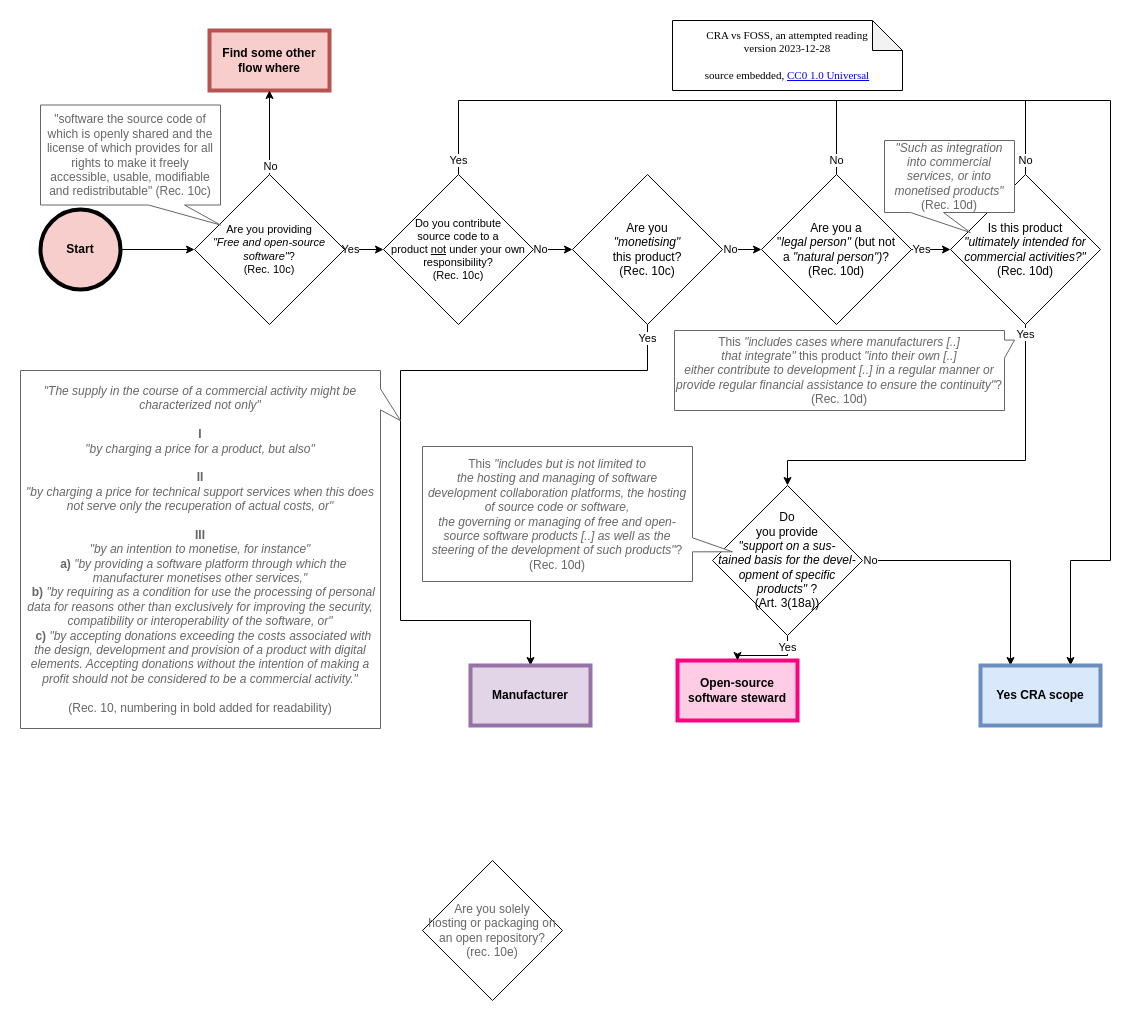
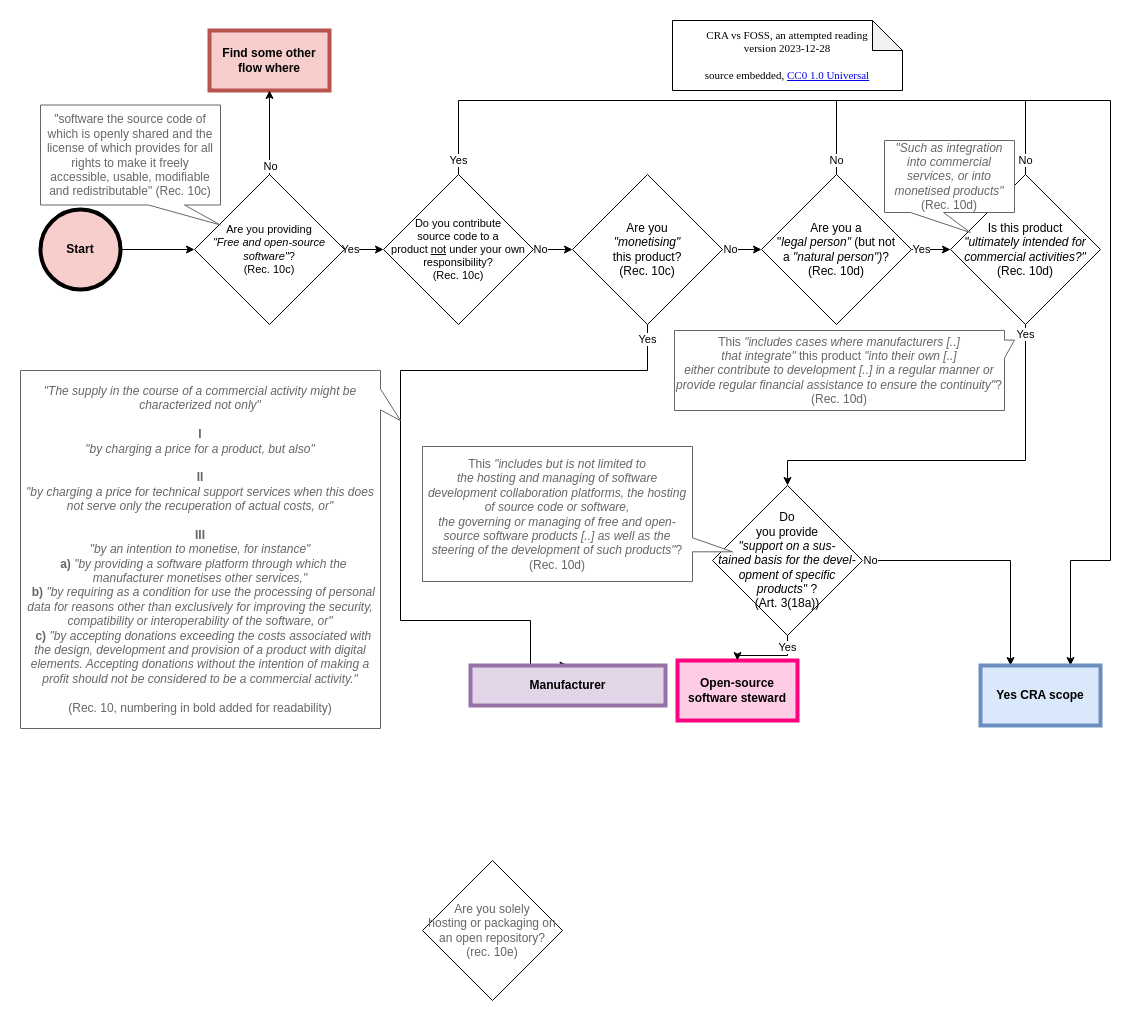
(531, 696) -> (568, 686)
